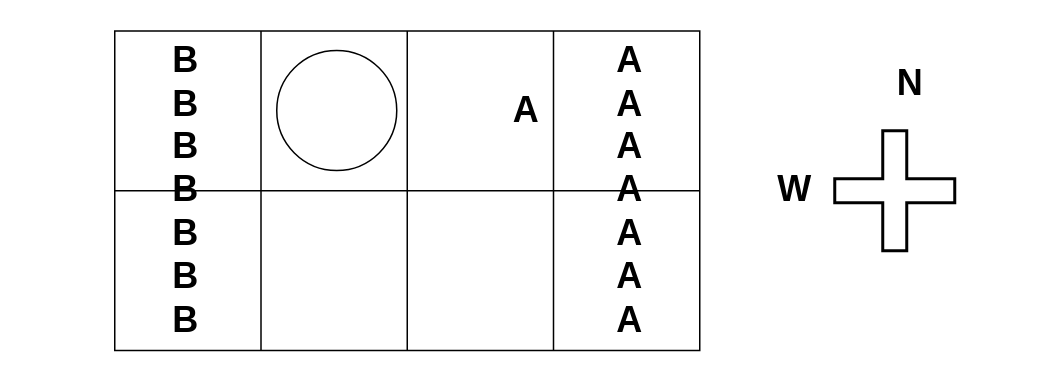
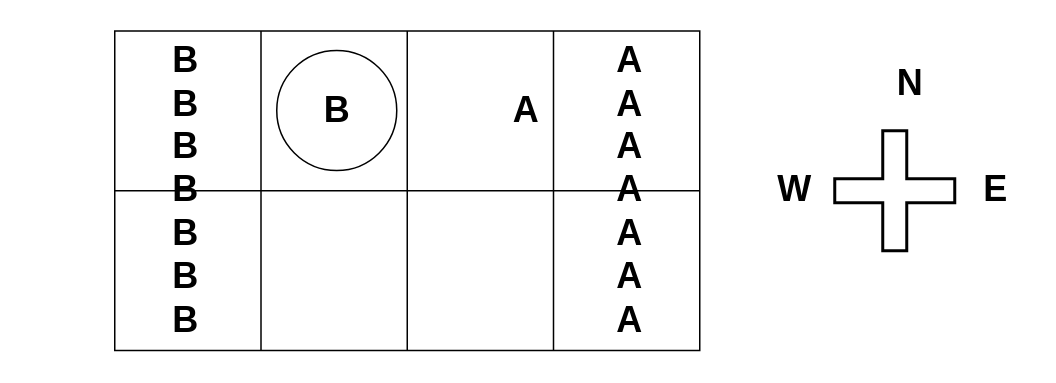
none -> (337, 110)
none -> (995, 190)
